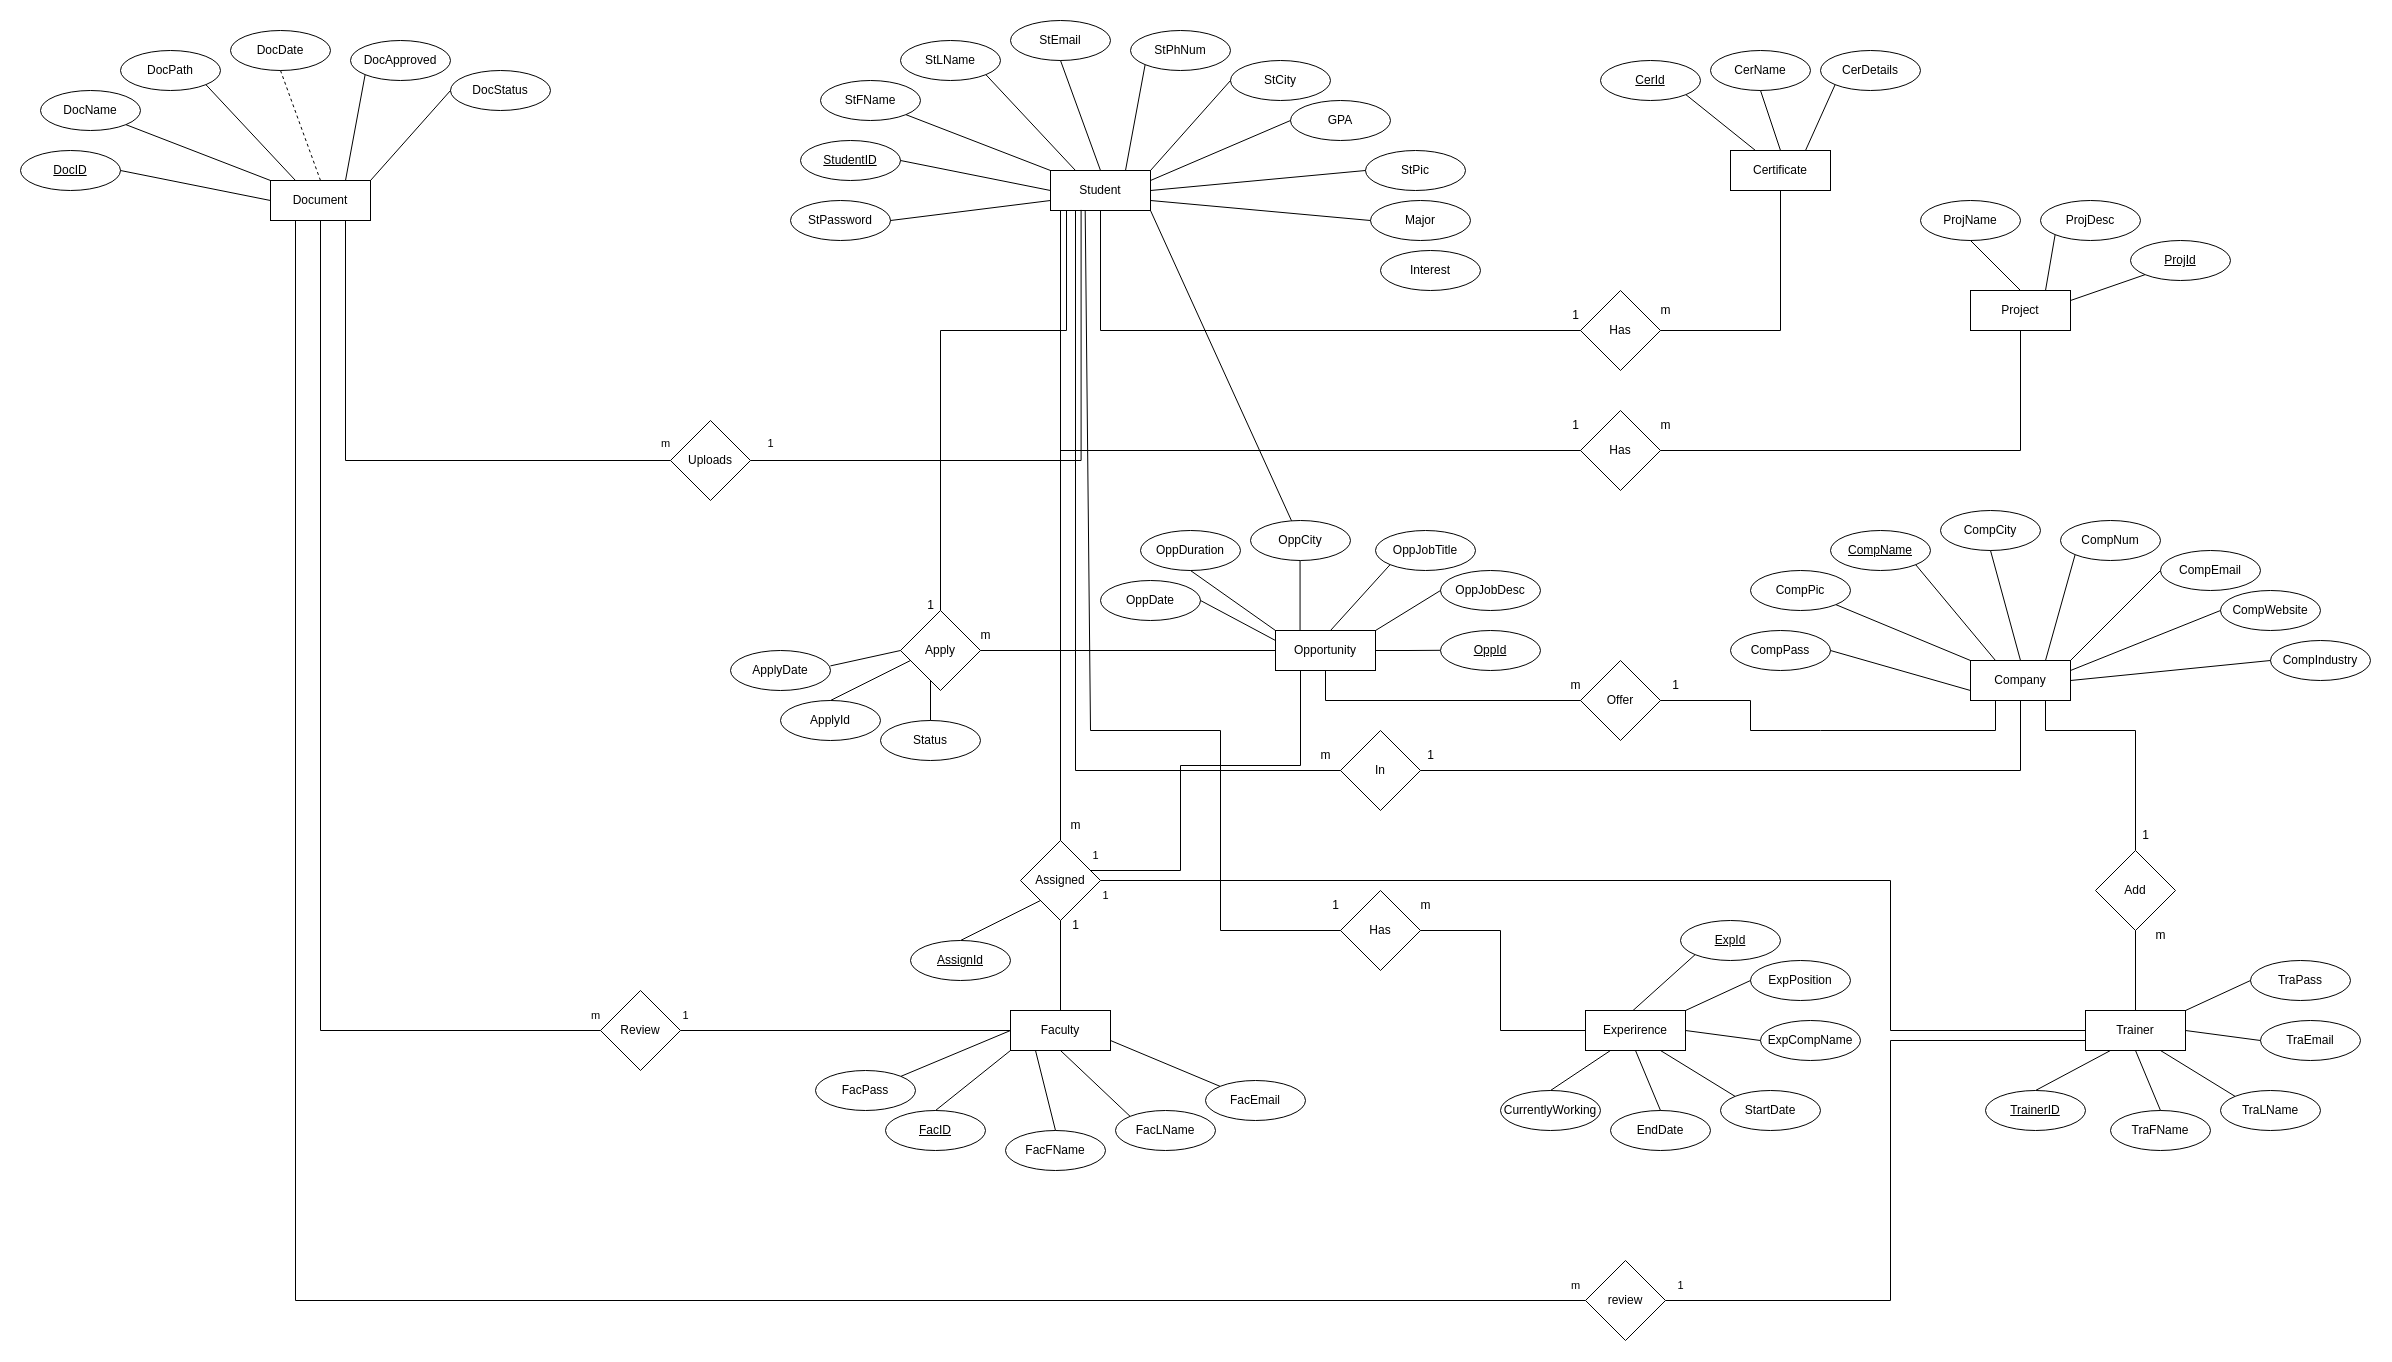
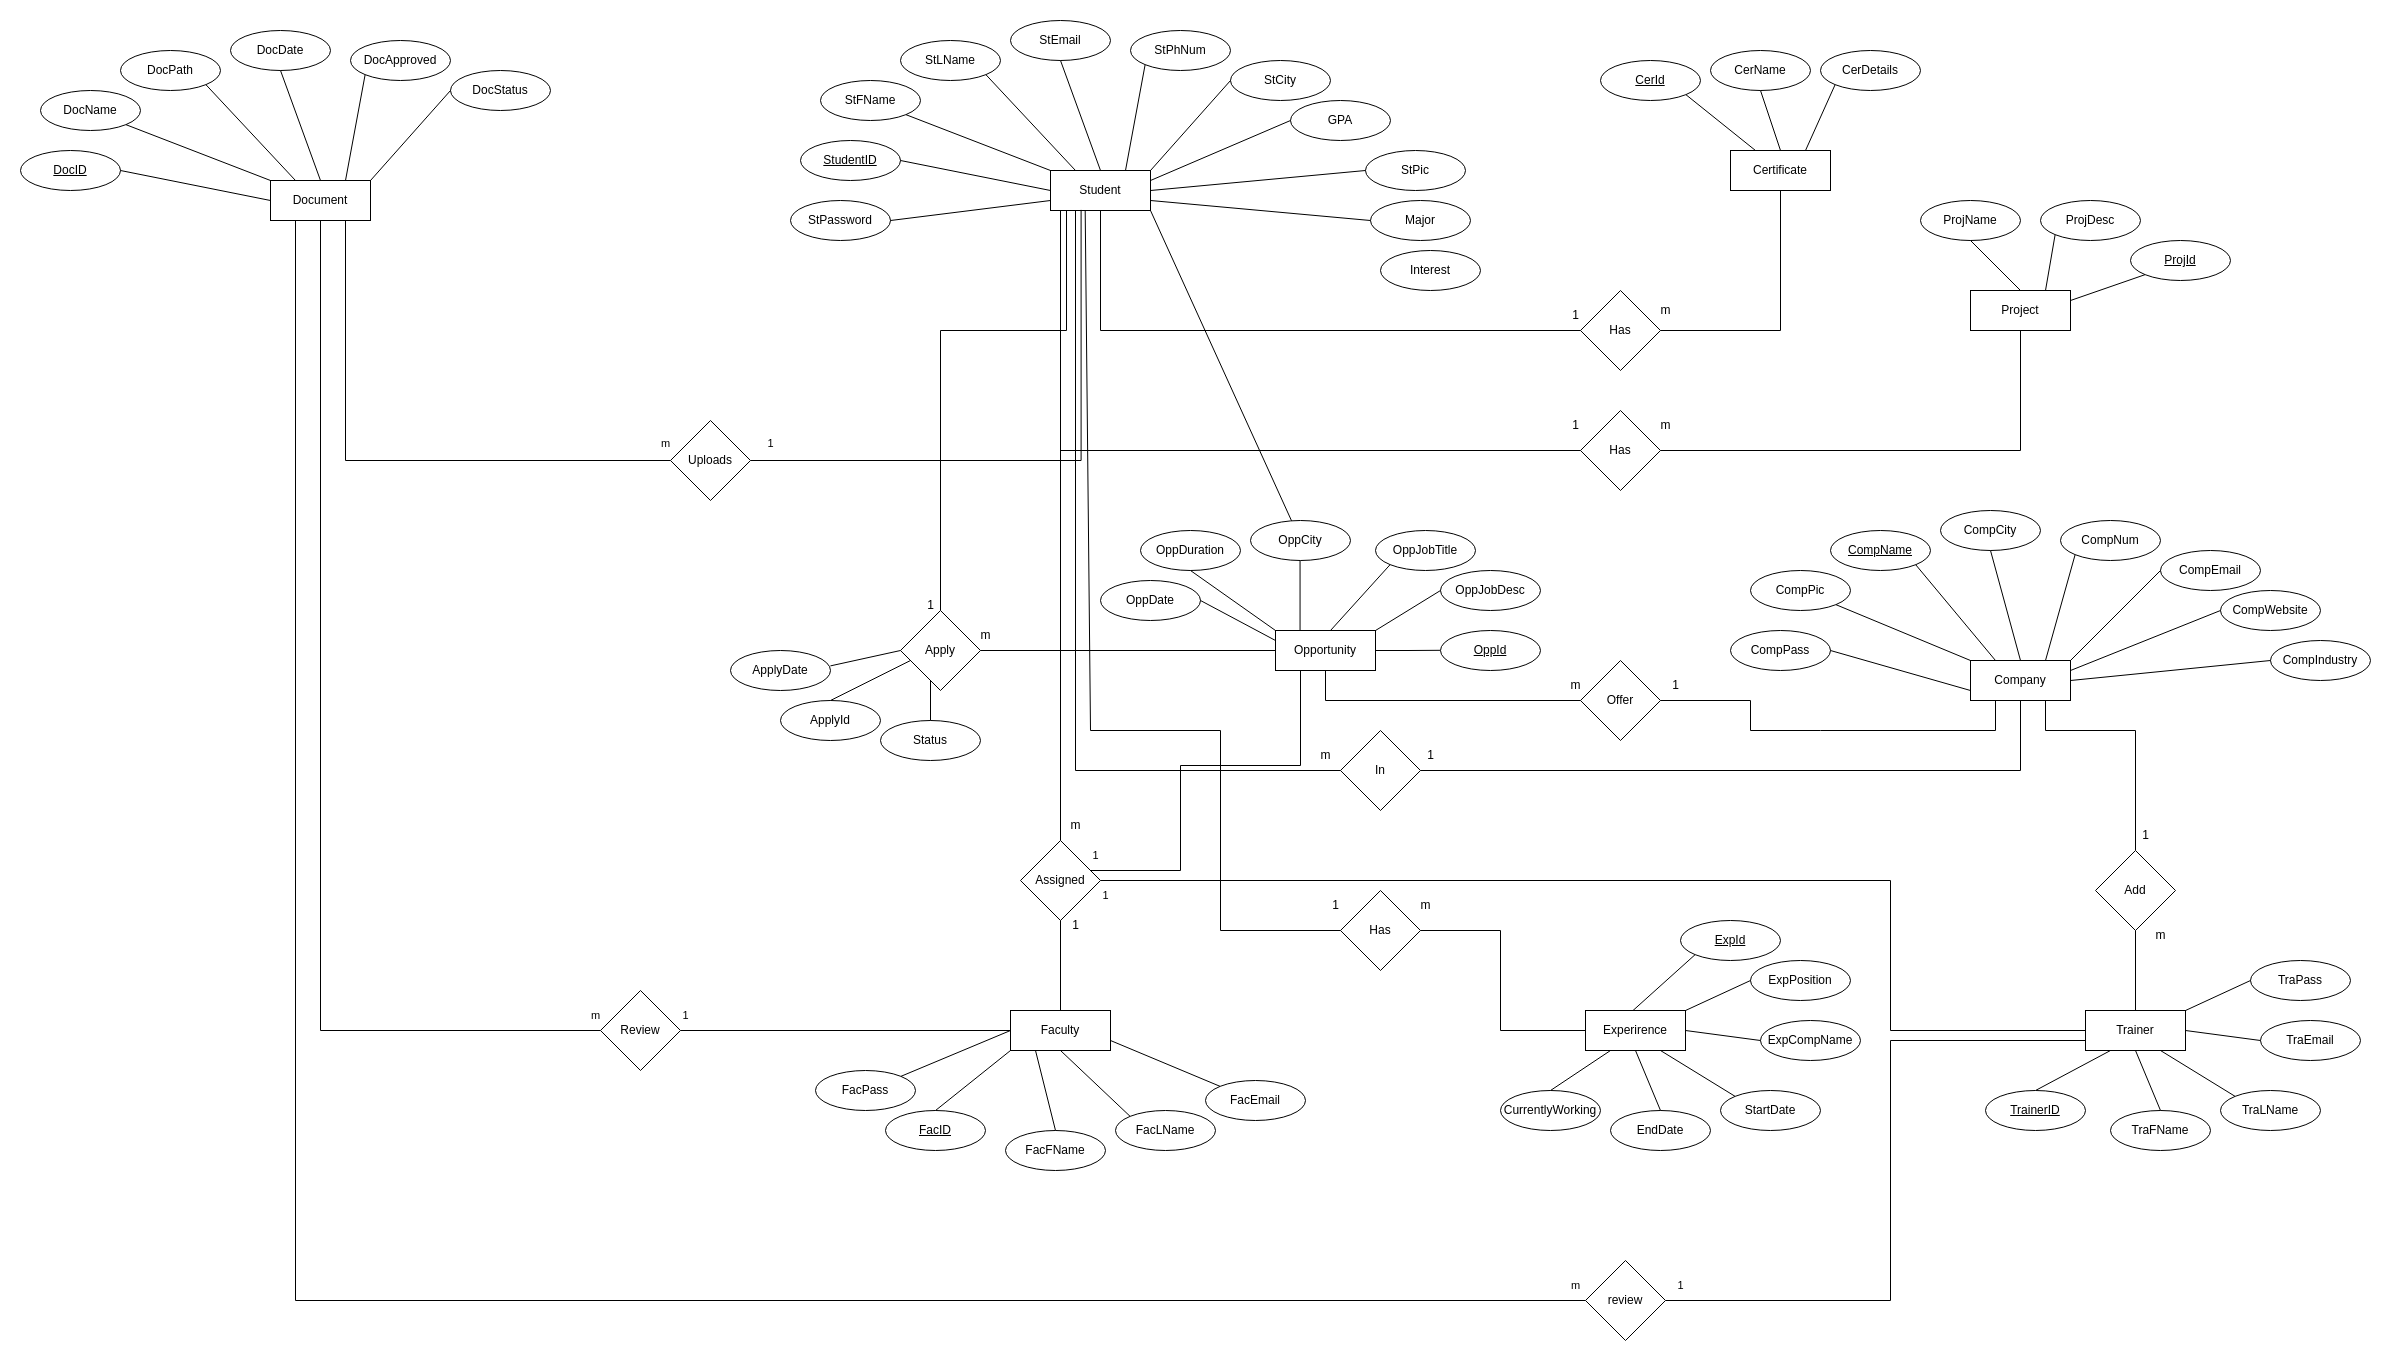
(300, 125) -> (300, 125)
(1000, 921) -> none
(961, 961) -> none
